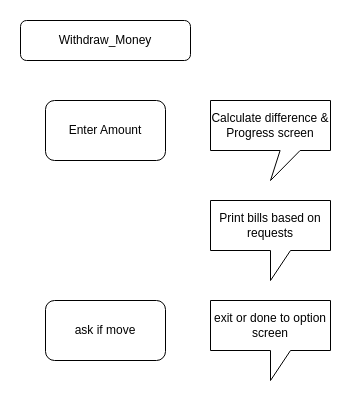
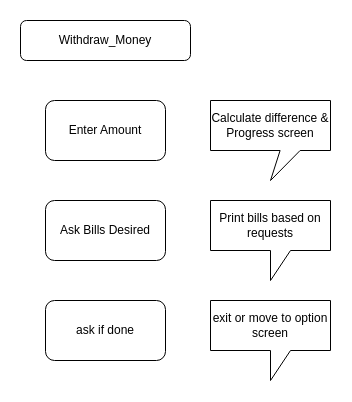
none -> (106, 231)
(271, 326) -> (271, 326)
(106, 331) -> (106, 331)
